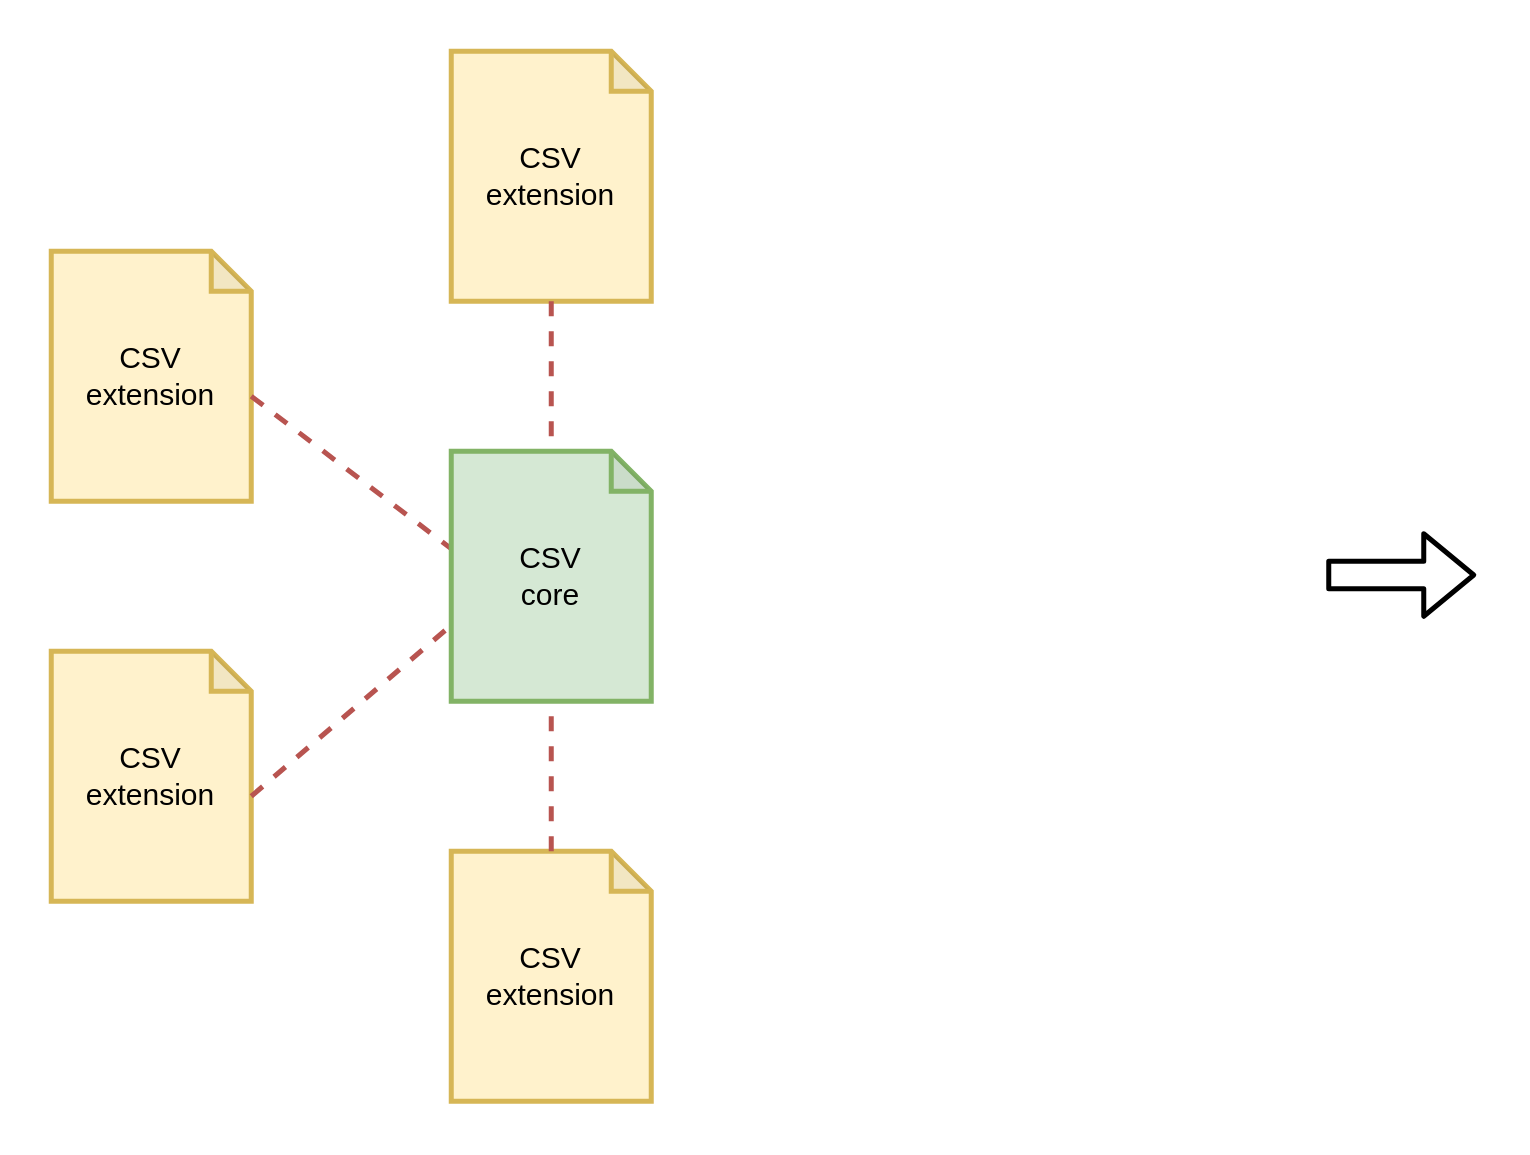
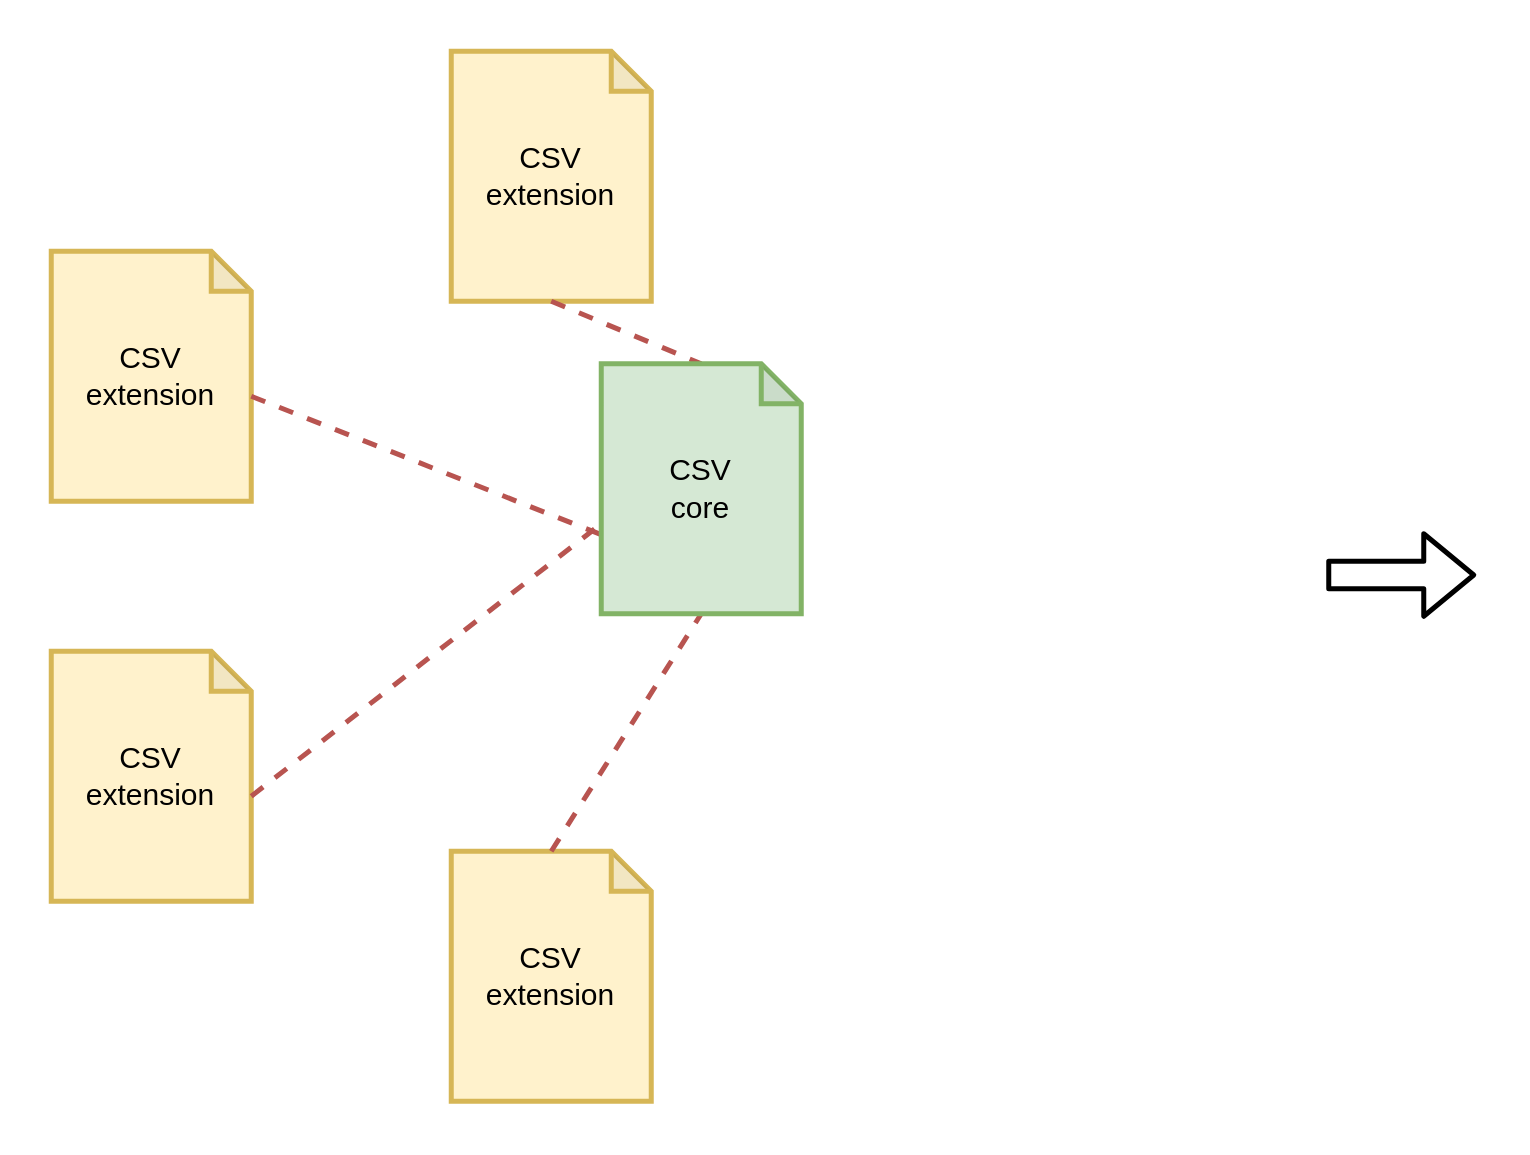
(551, 576) -> (701, 489)
